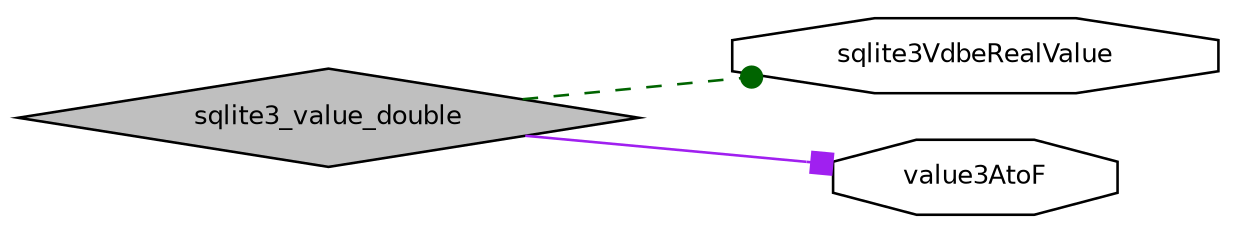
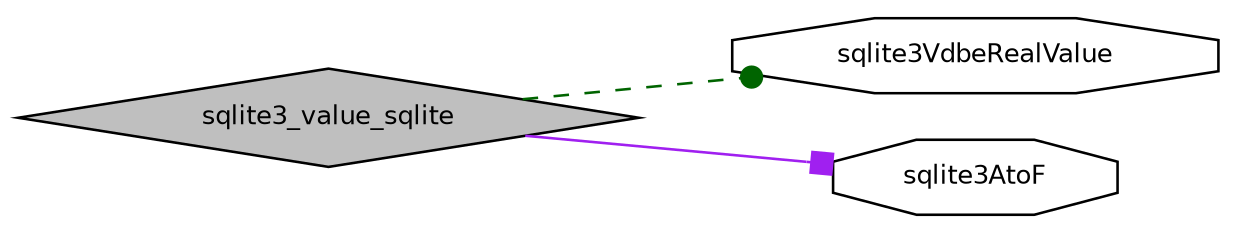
(328, 118) -> (328, 118)
(975, 177) -> (975, 177)
